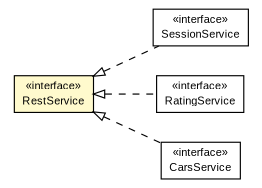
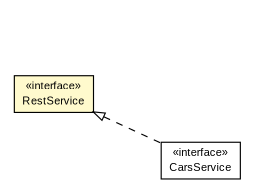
(200, 28) -> none
(200, 94) -> none
